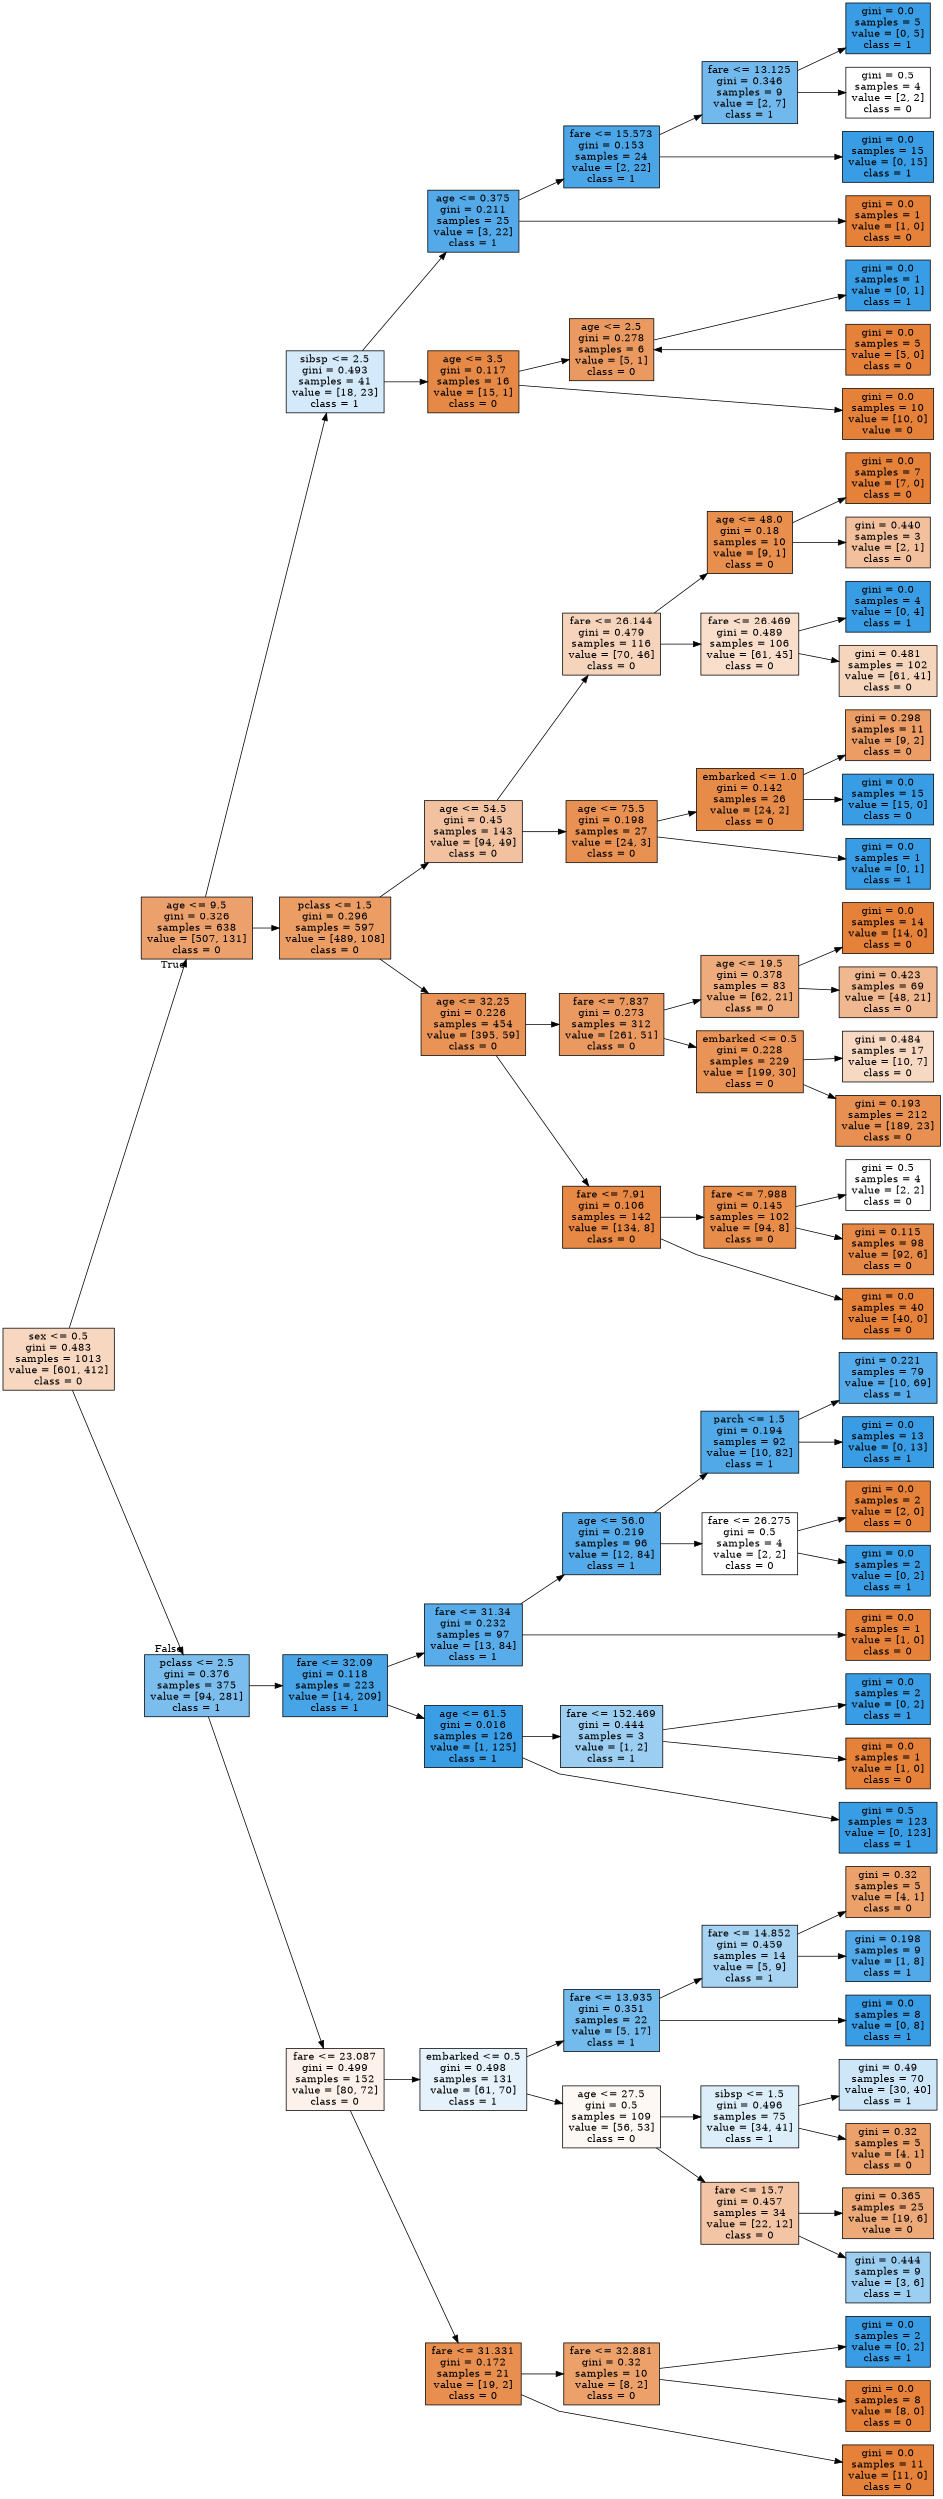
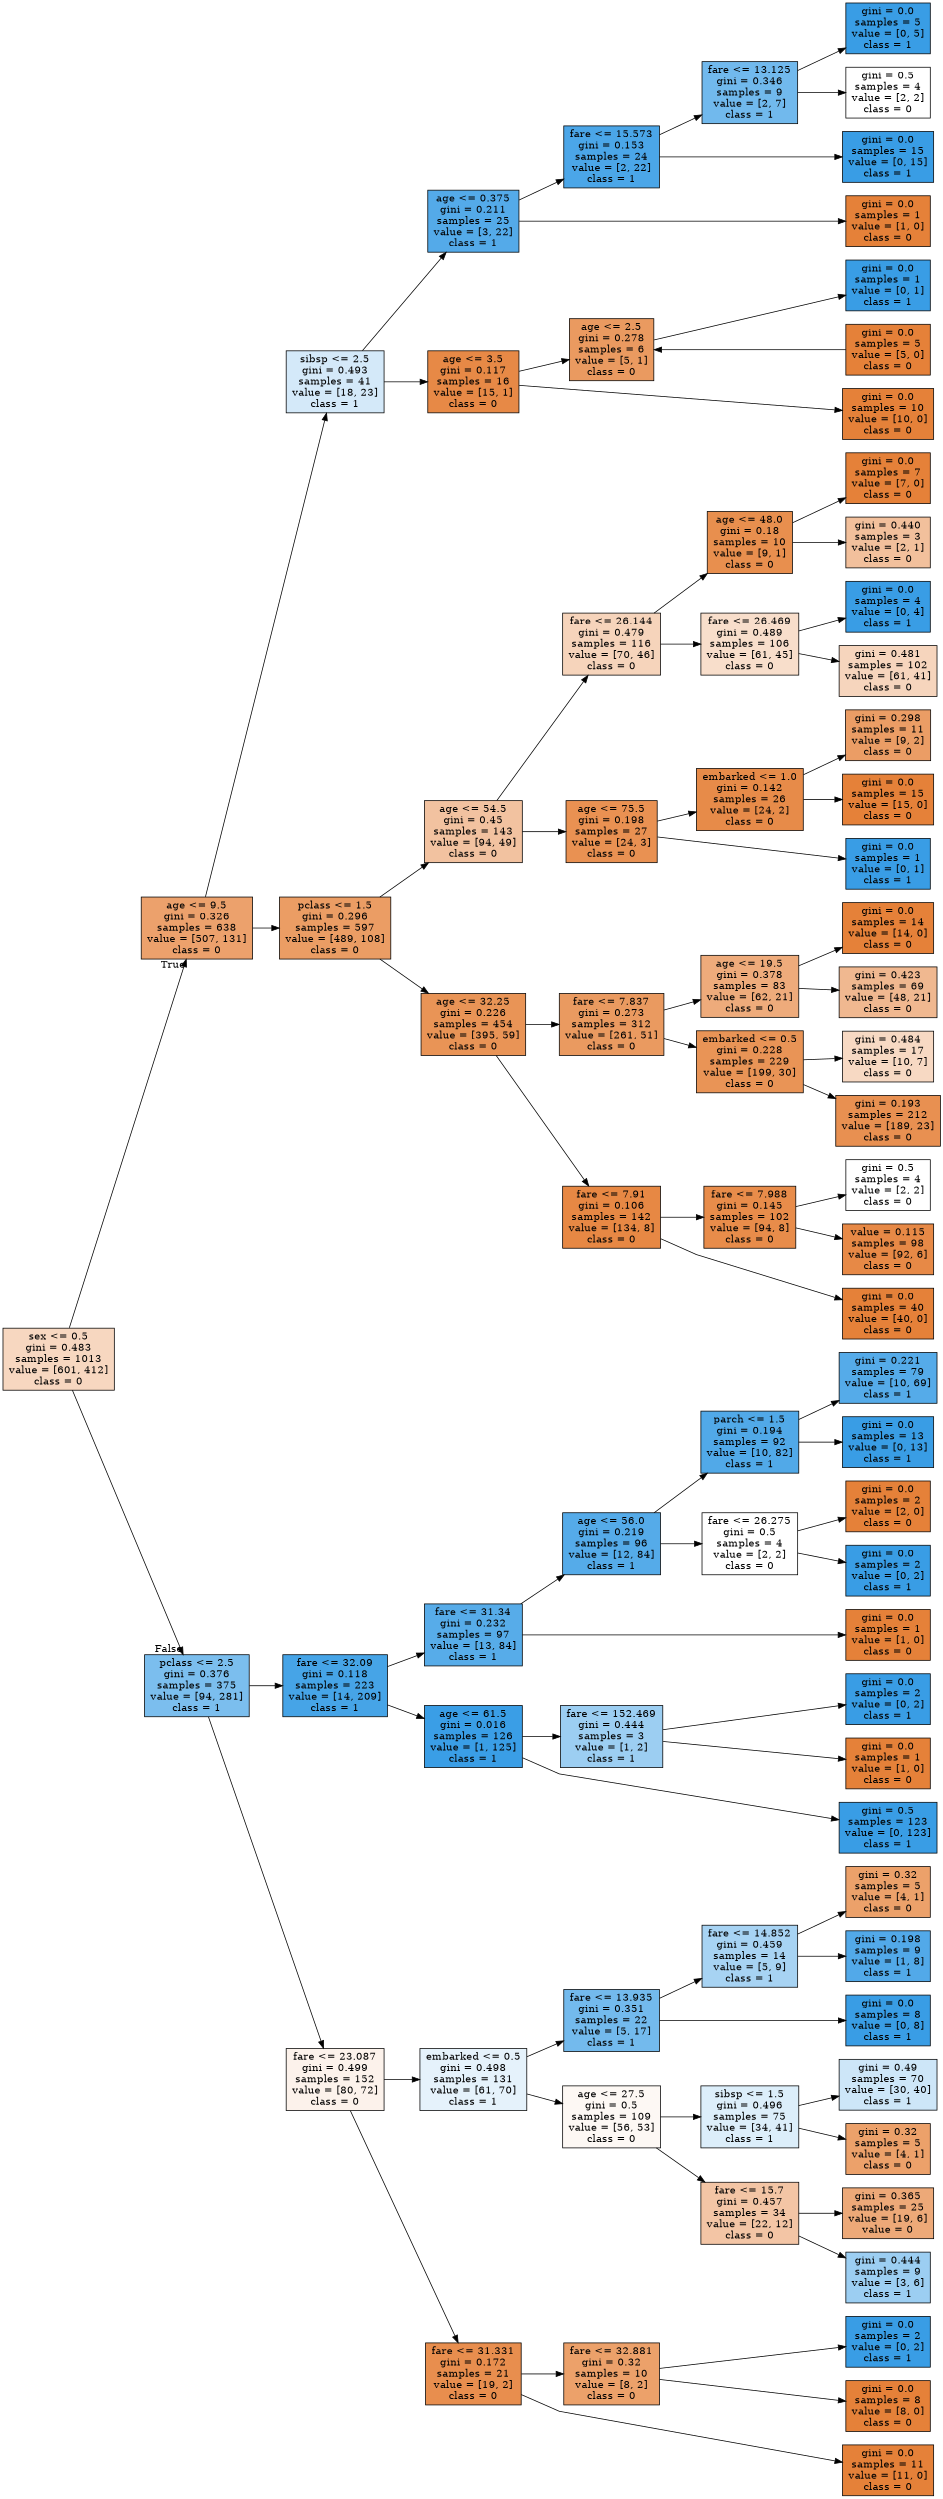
(888, 414) -> (888, 414)
(888, 800) -> (888, 800)
(888, 1249) -> (888, 1249)
